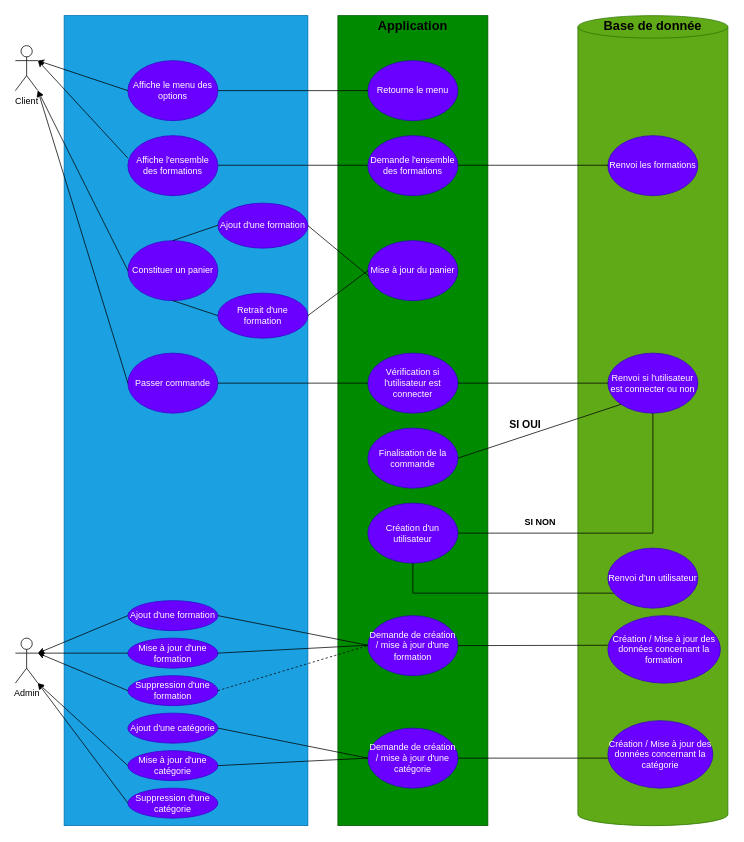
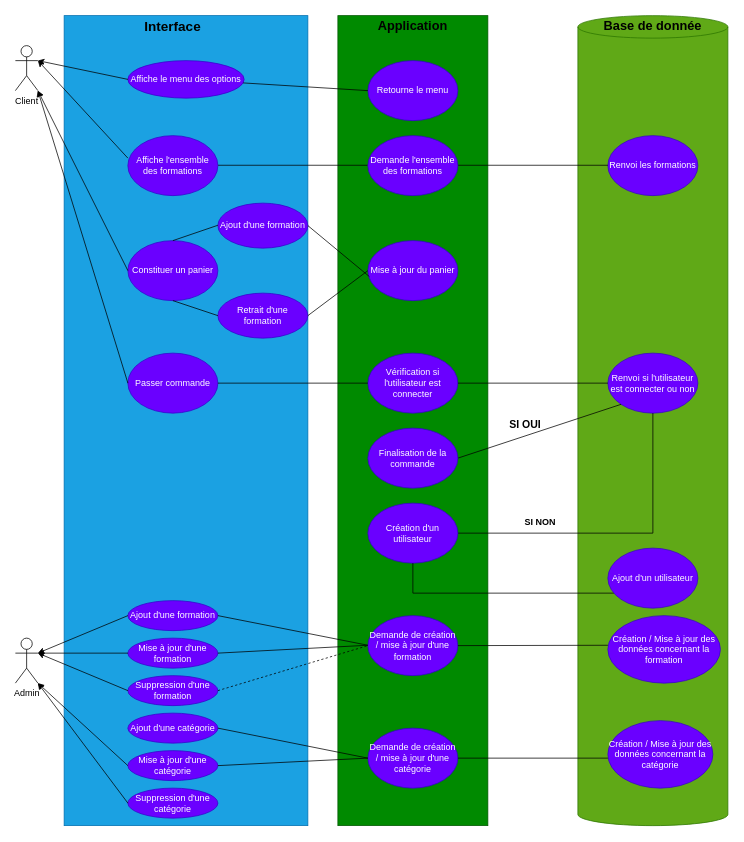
none -> (173, 27)
(173, 90) -> (186, 79)
(653, 578) -> (653, 578)
